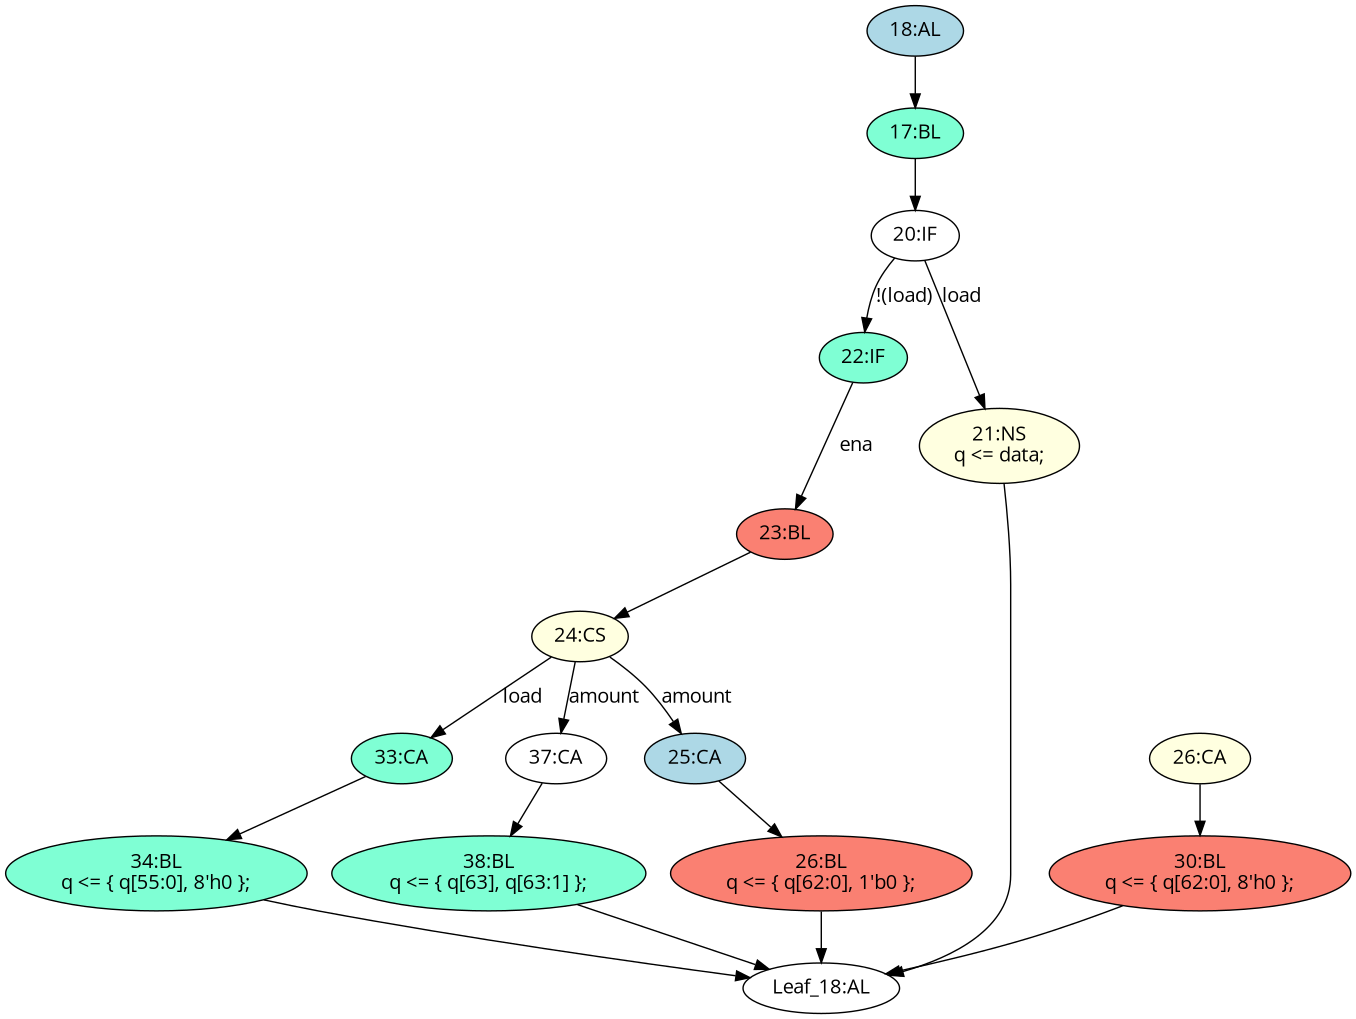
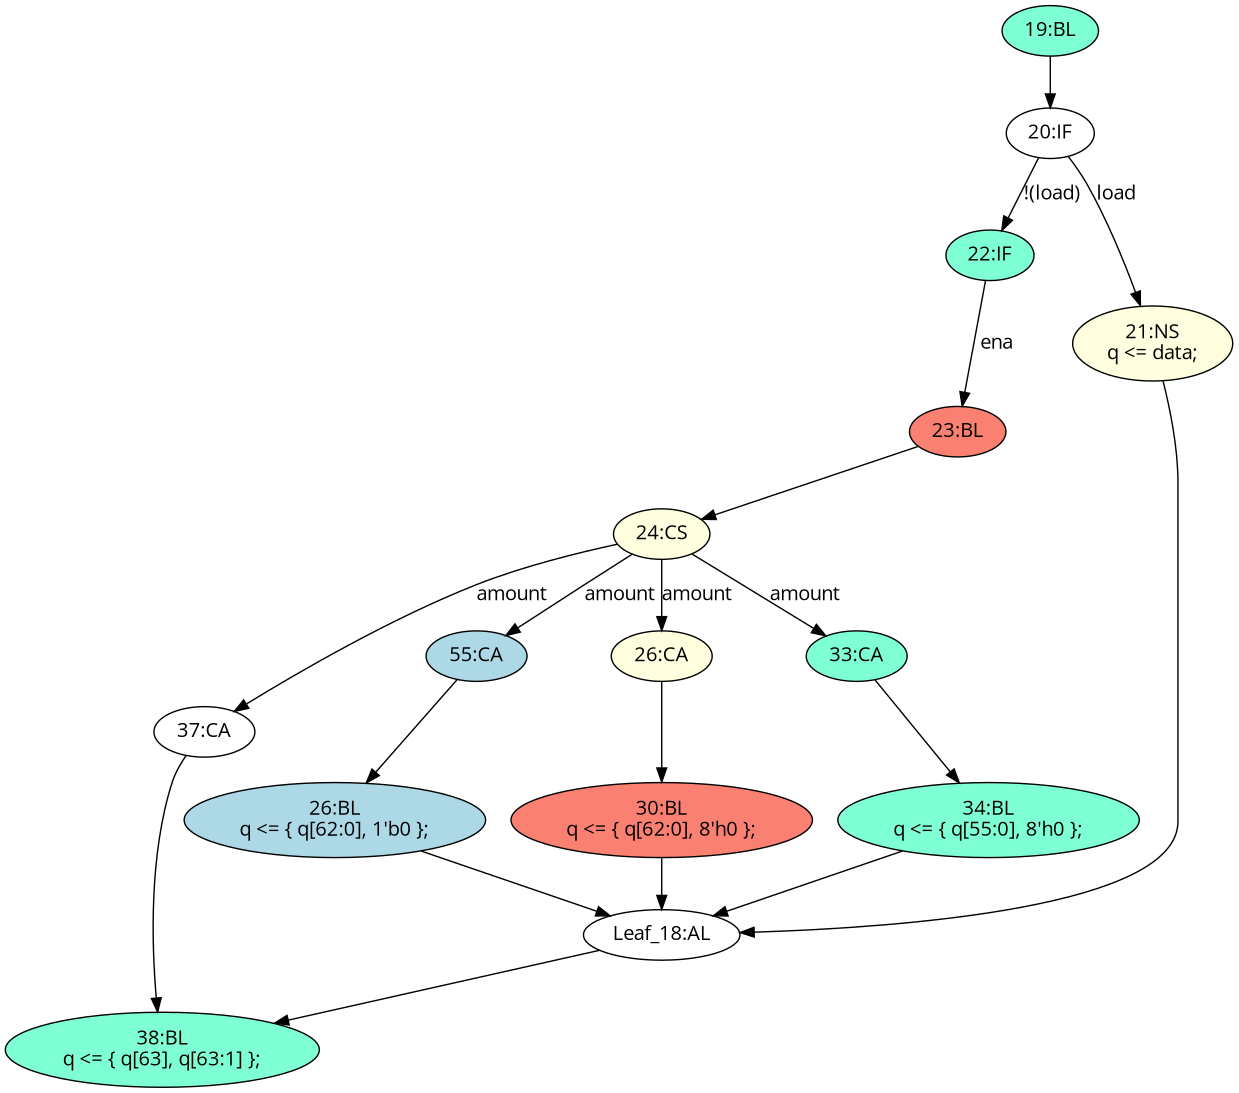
(915, 31) -> none
(915, 133) -> (1050, 31)
none -> (662, 588)
(523, 698) -> (806, 595)
(695, 759) -> (477, 656)
(821, 873) -> (335, 820)
(666, 935) -> (444, 985)
